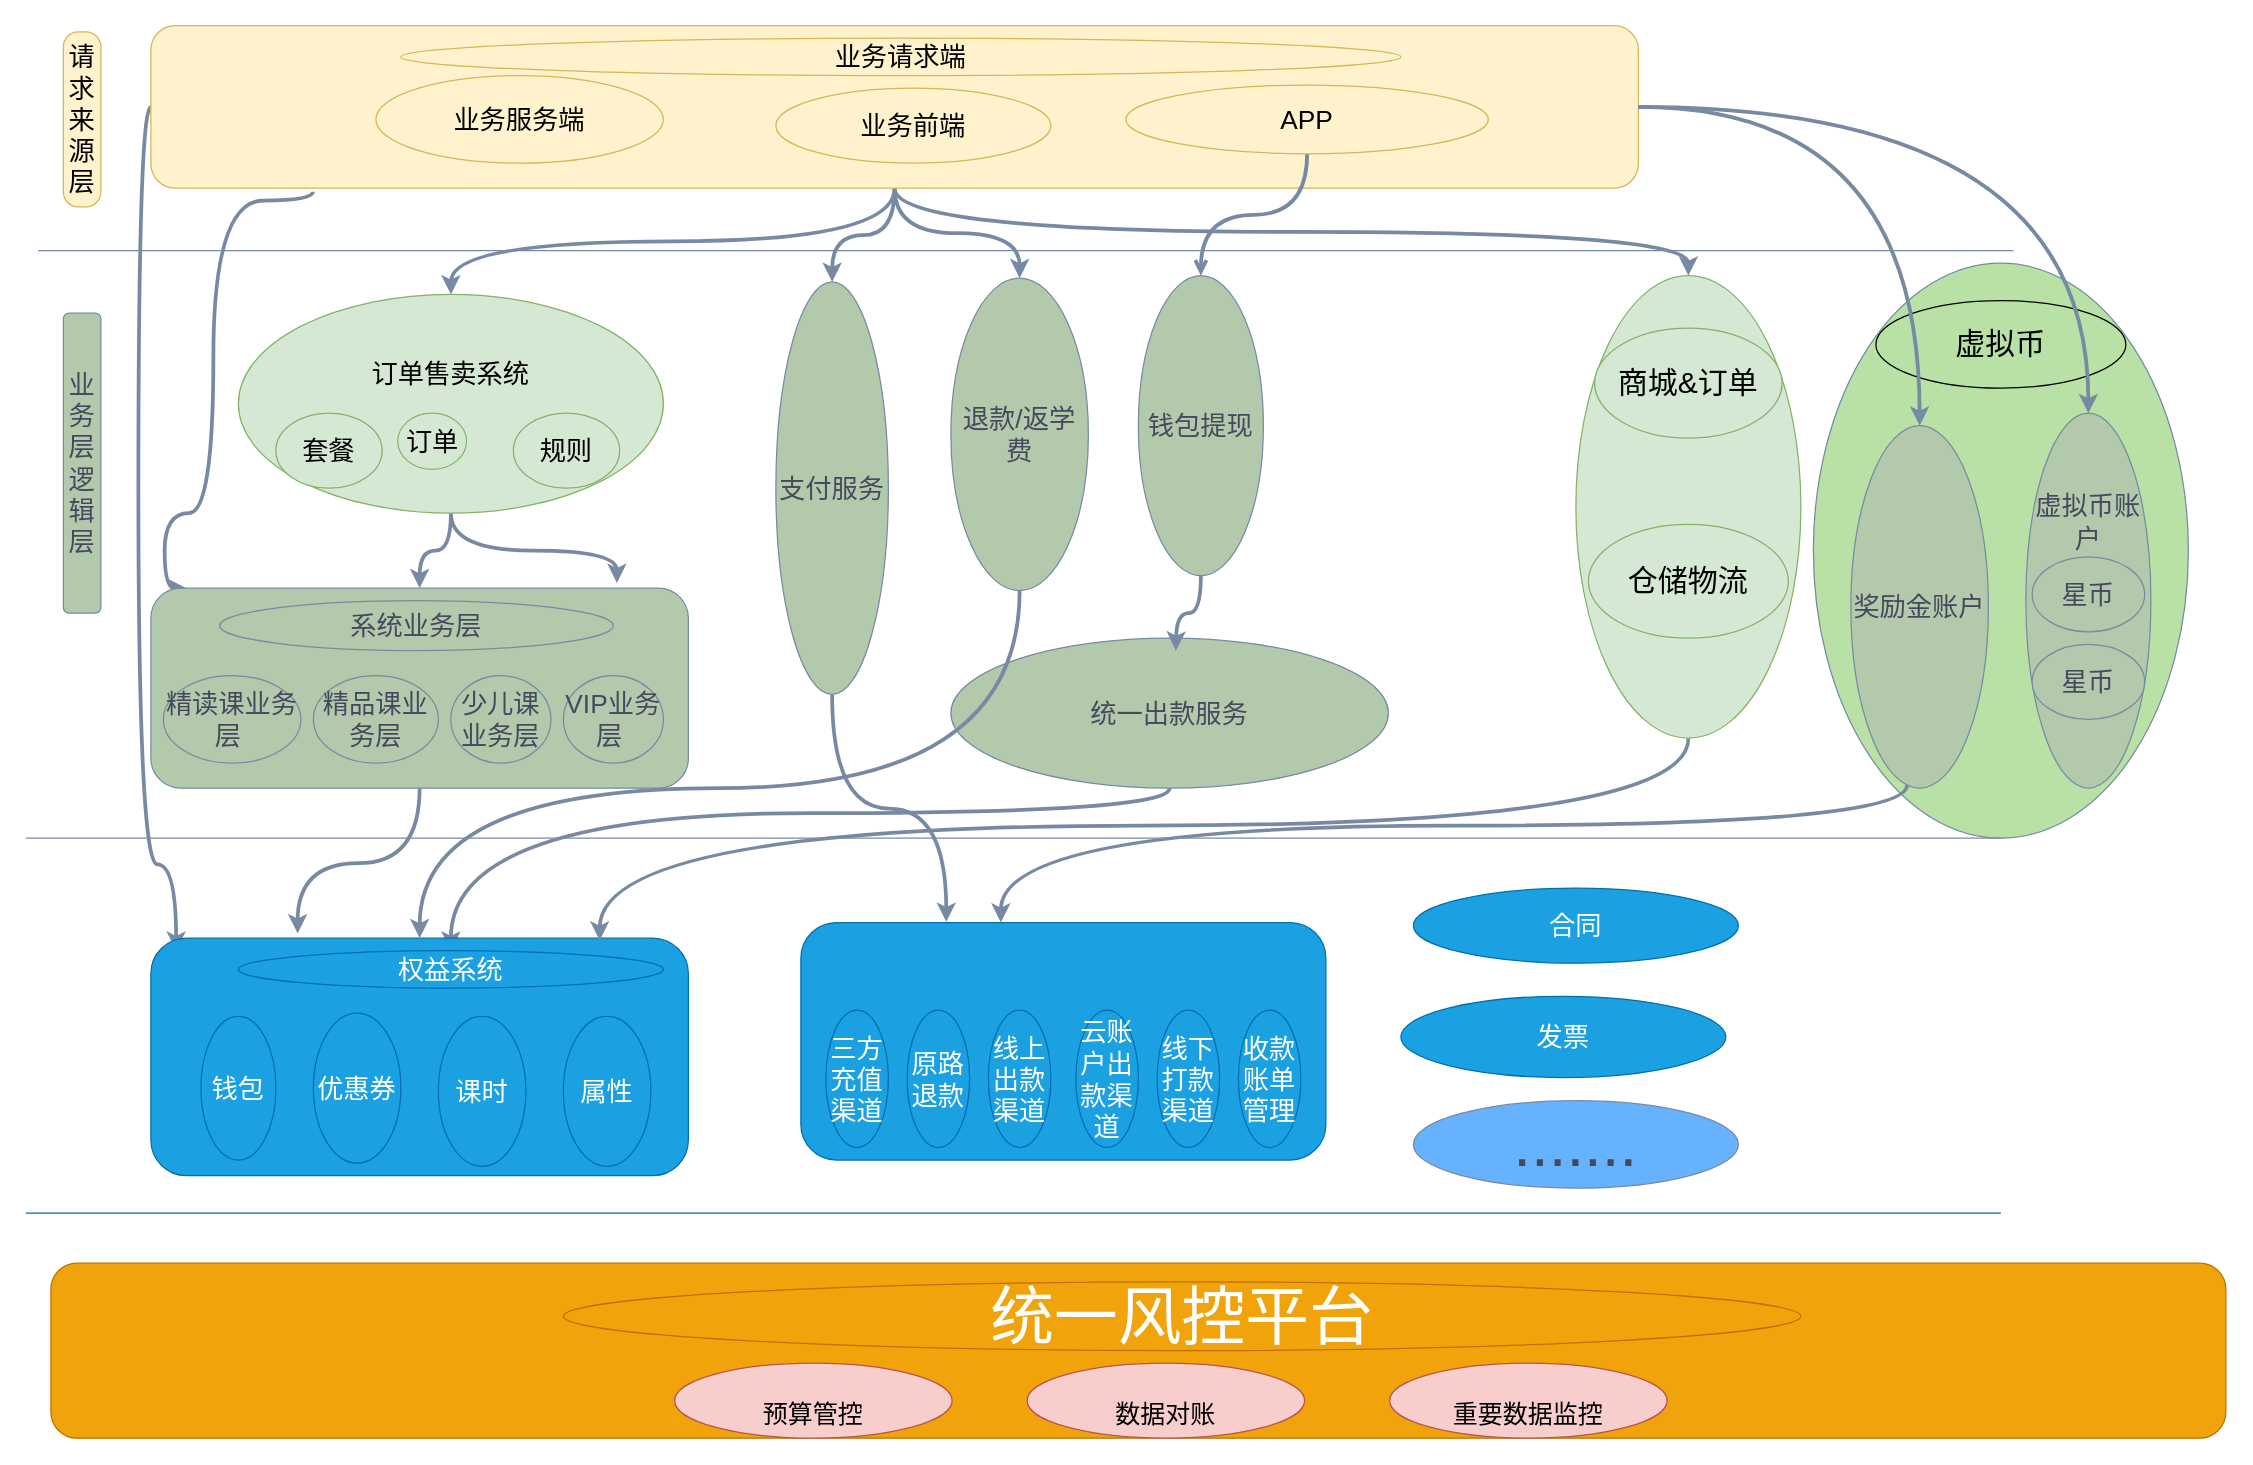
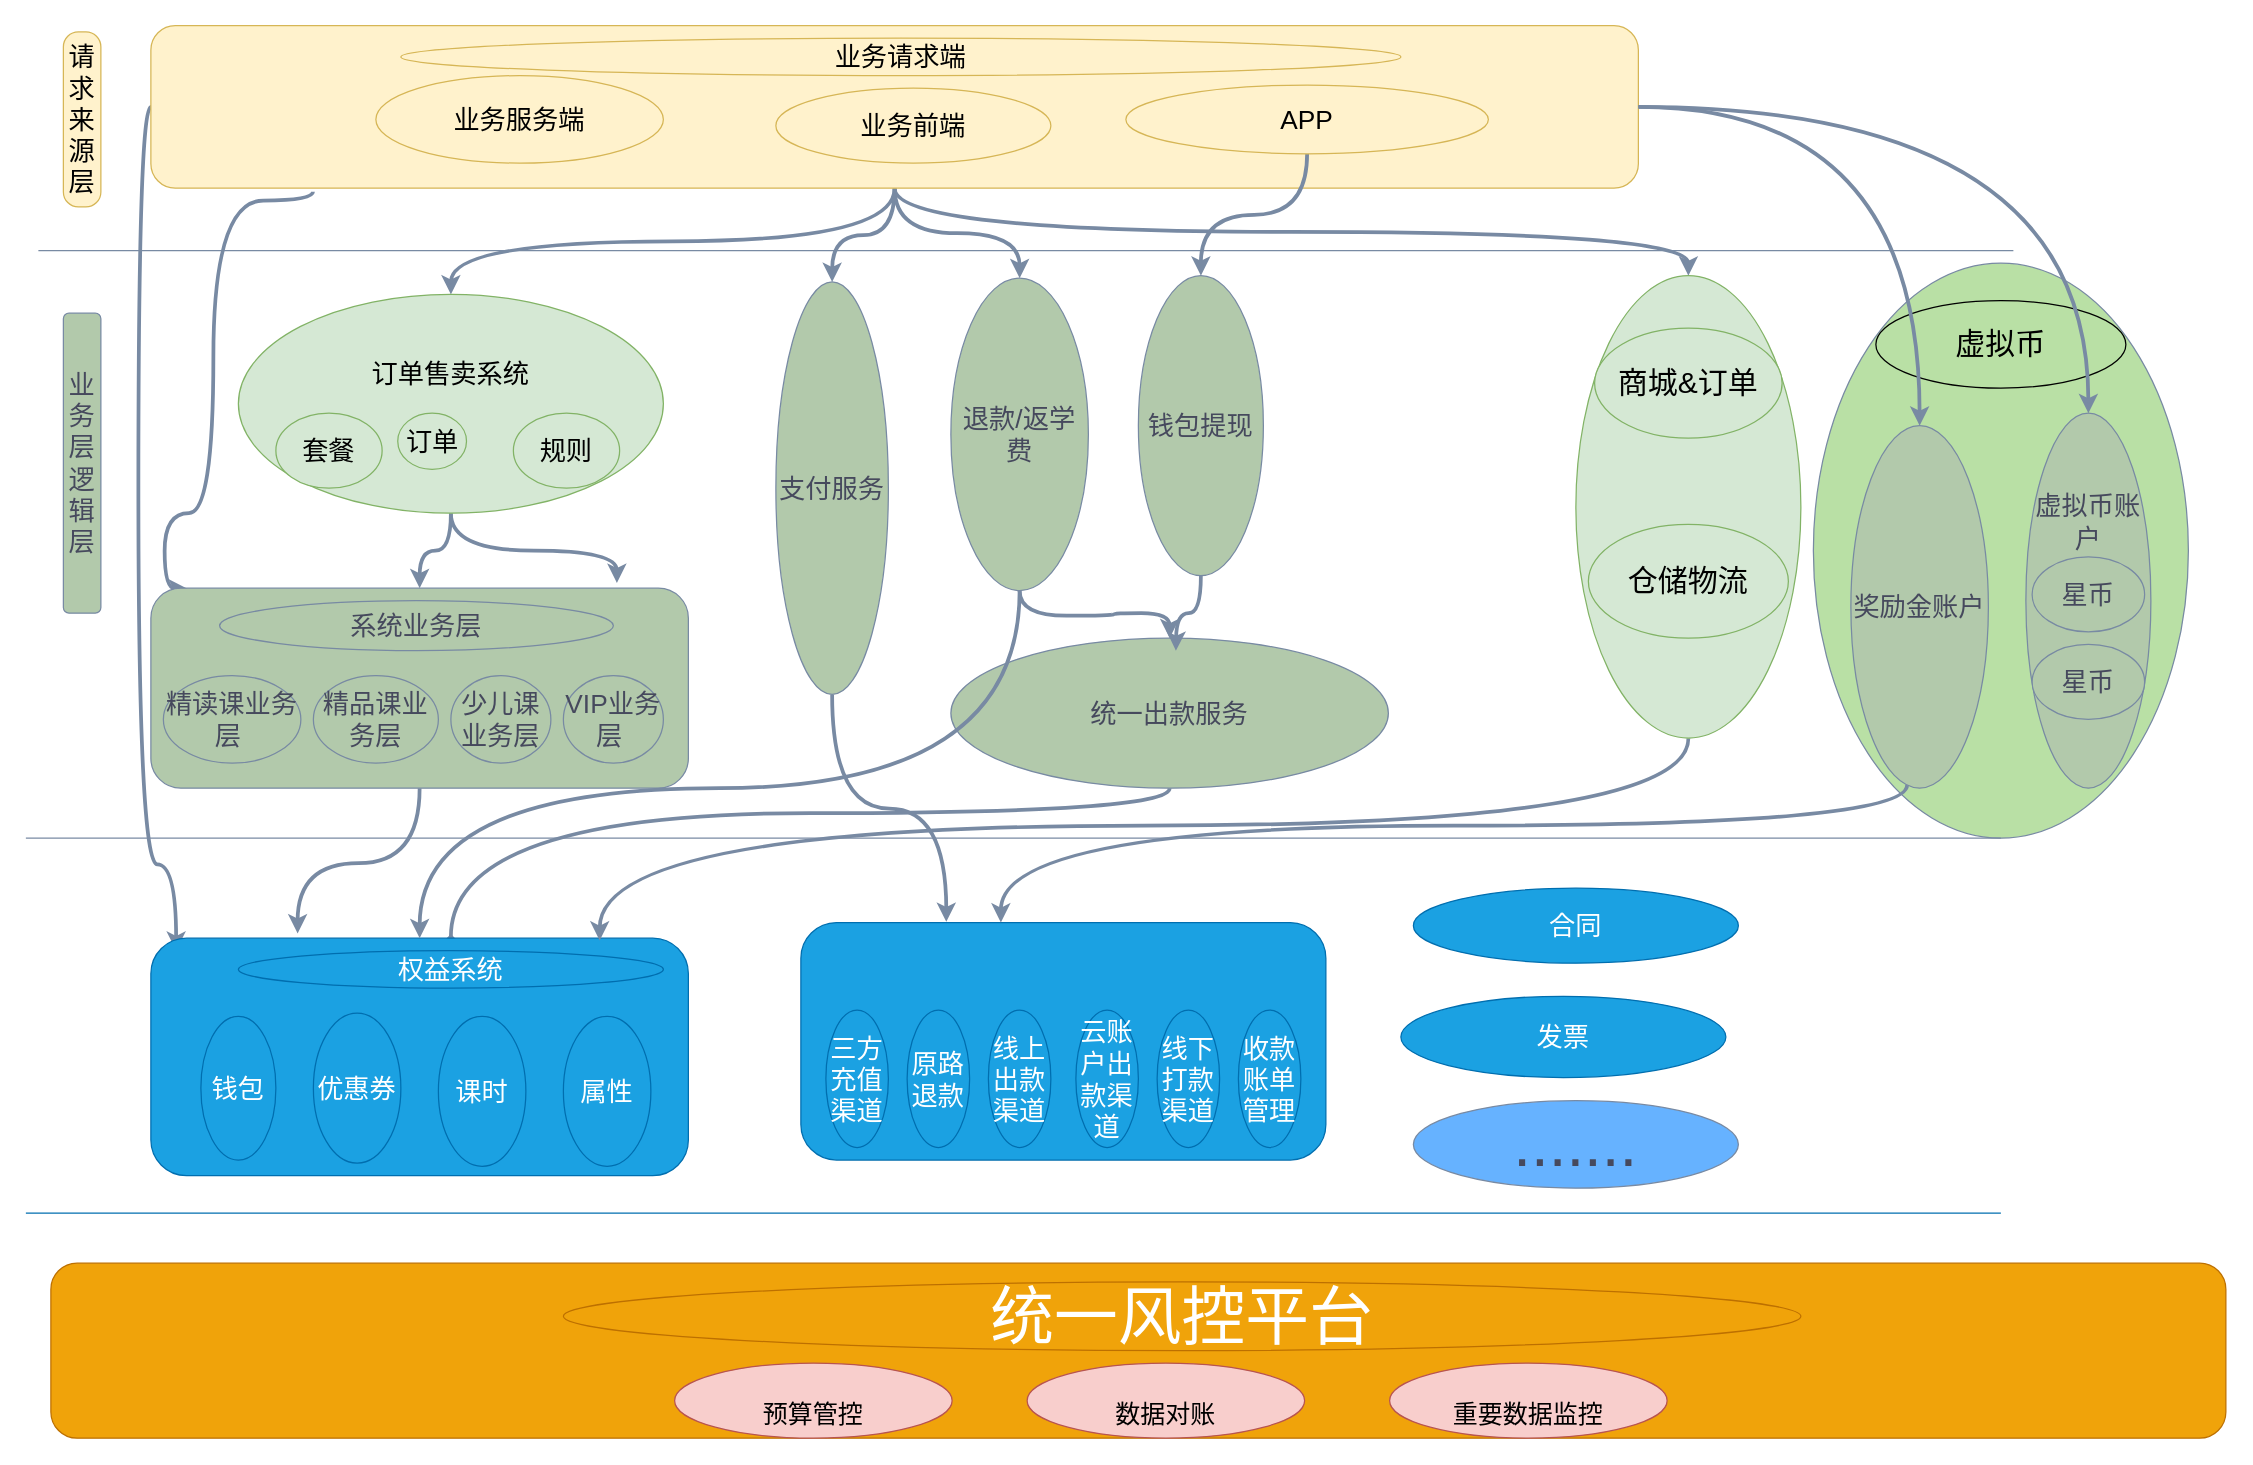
(1201, 261) -> (1201, 260)
none -> (1092, 615)
(451, 935) -> (451, 935)
